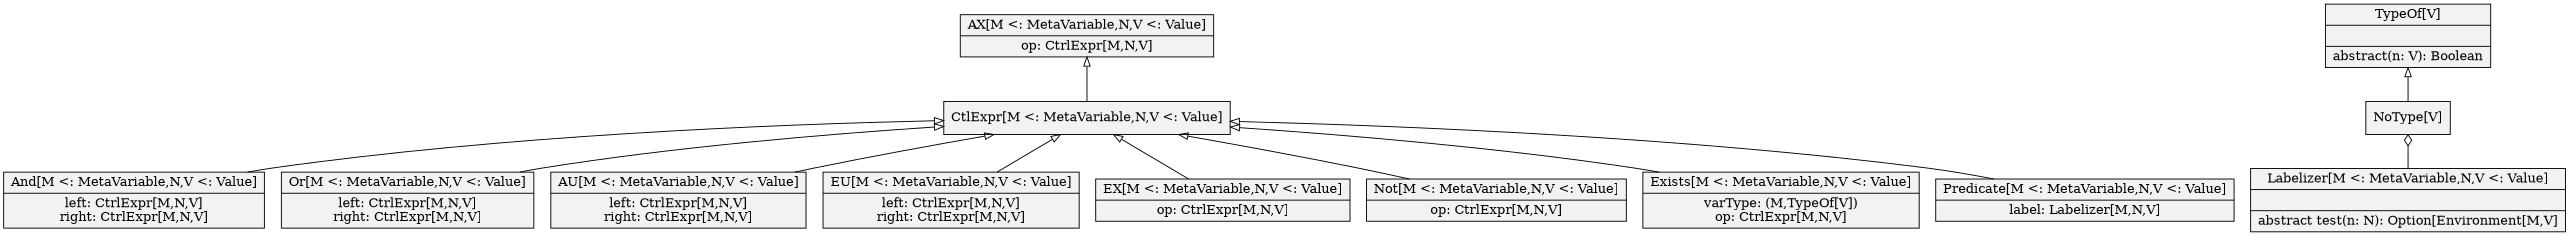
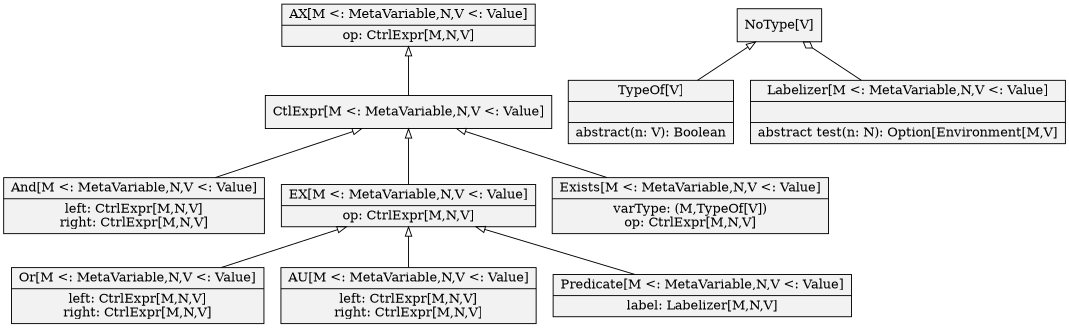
(2408, 89) -> (723, 64)
(1618, 139) -> (560, 252)
(726, 144) -> (279, 249)
(890, 153) -> (409, 252)
(951, 200) -> none
(1496, 200) -> none
